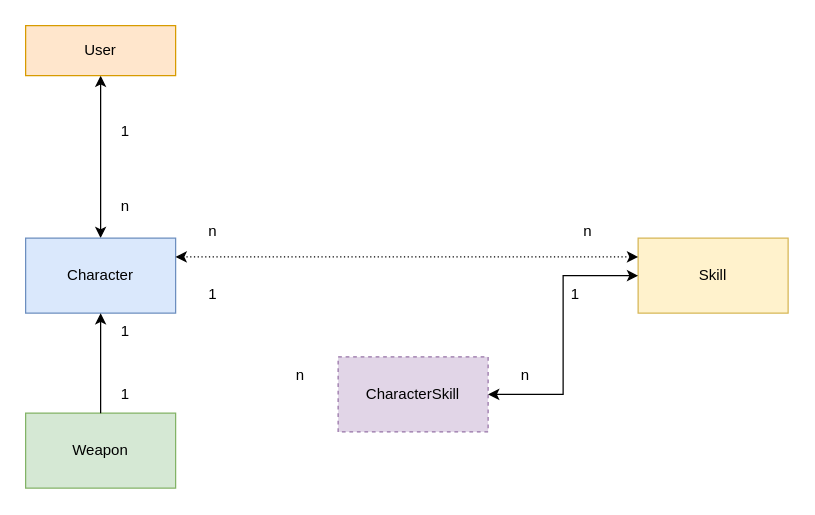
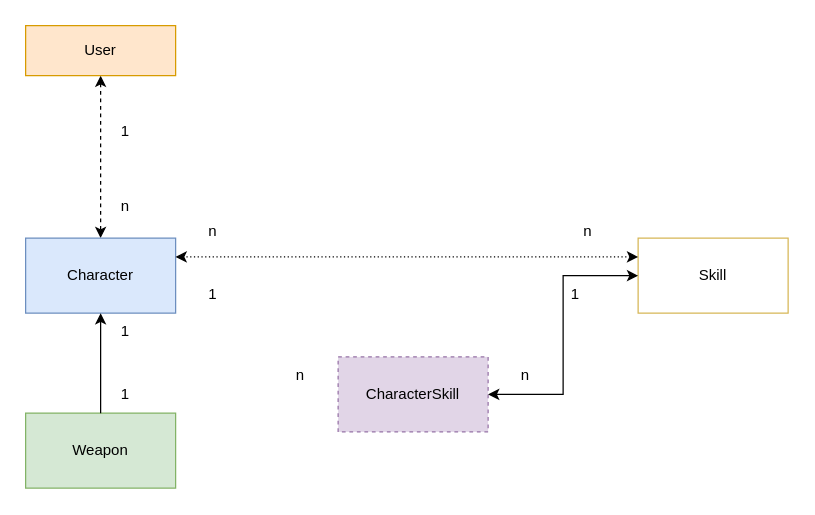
(101, 156) -> (101, 156)
(713, 276) -> (713, 276)
